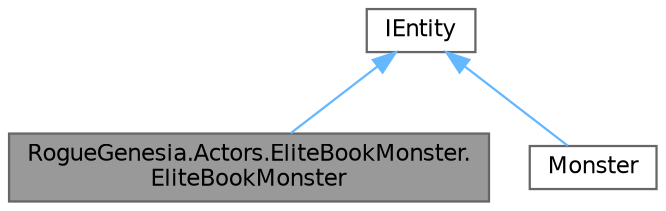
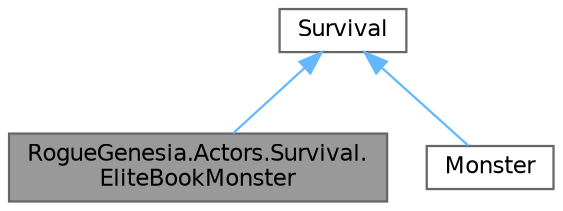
(421, 31) -> (343, 31)
(249, 168) -> (198, 168)
